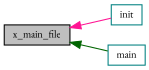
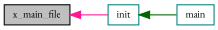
(94, 48) -> (163, 15)
